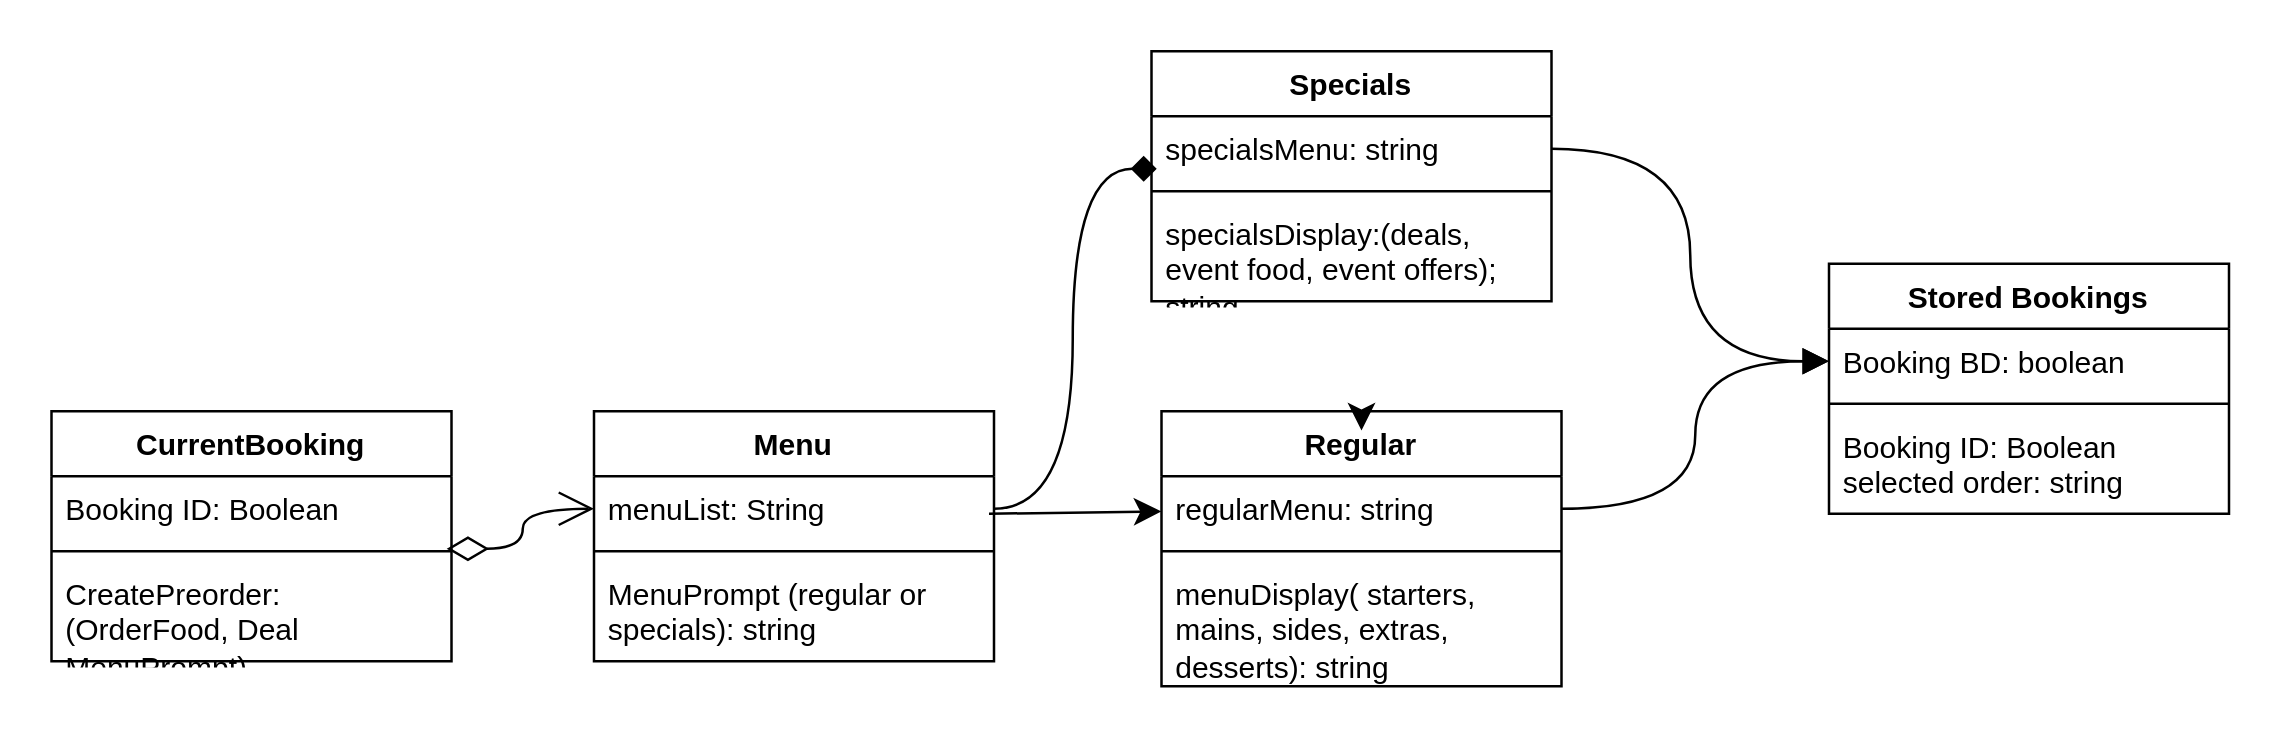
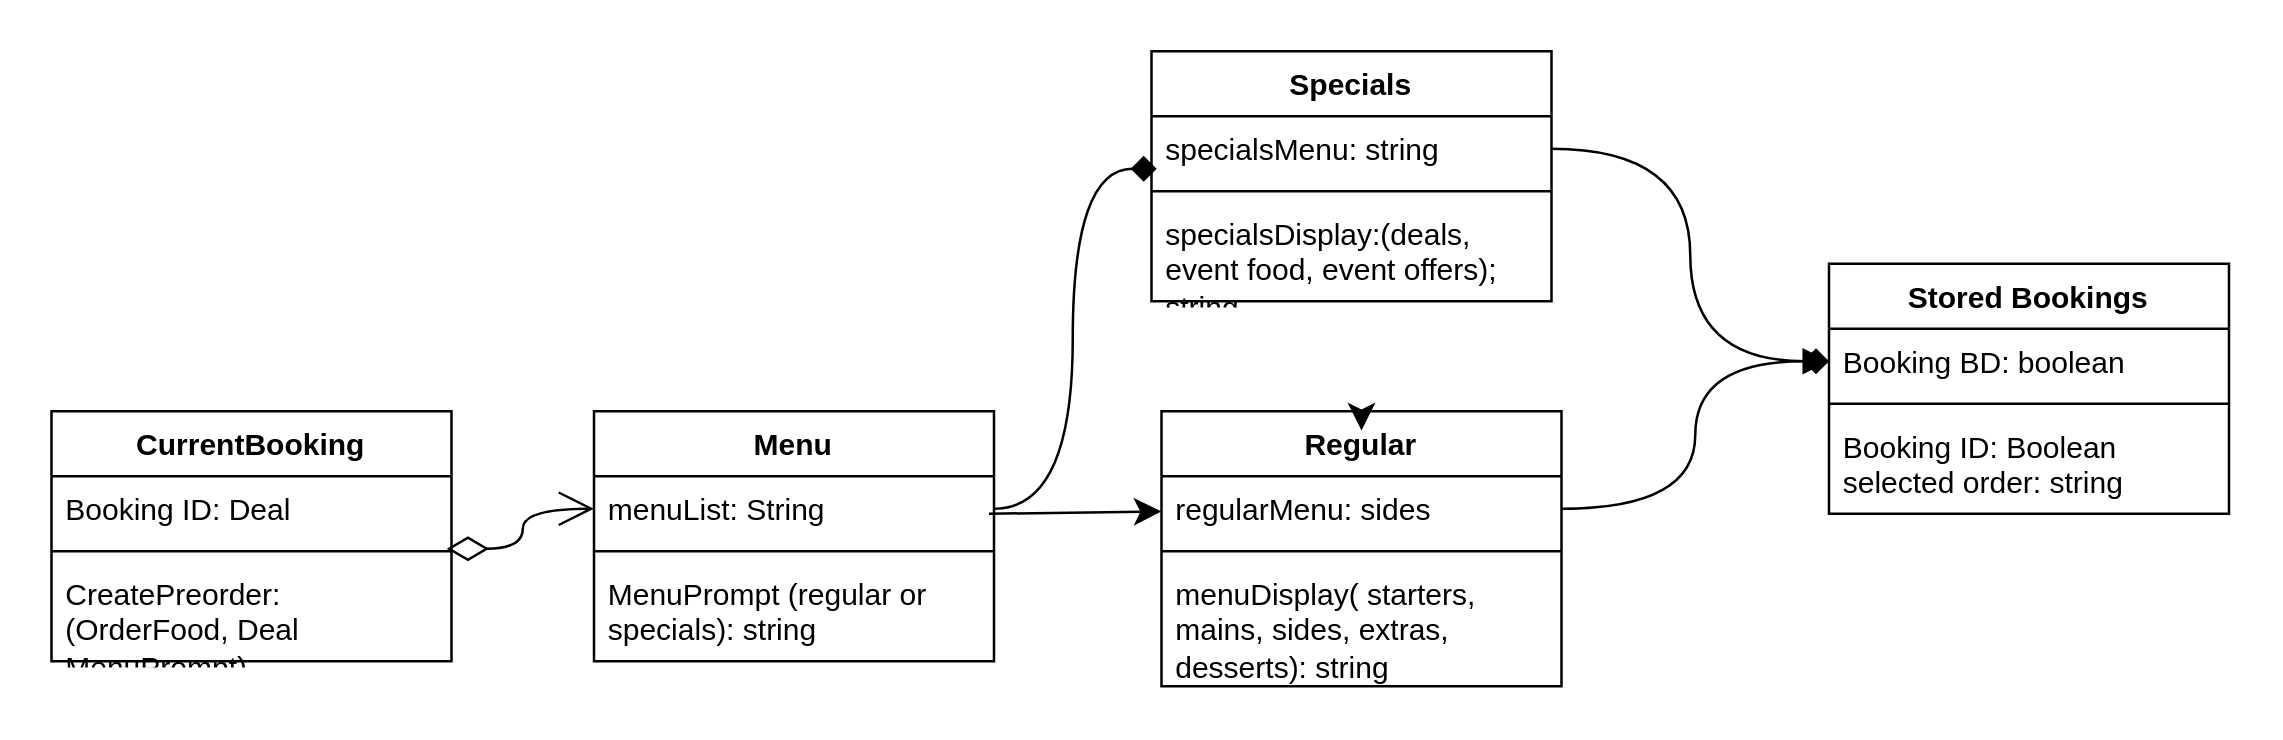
(1770, 358) -> (1804, 361)
(206, 512) -> (181, 512)
(1320, 512) -> (1312, 512)
